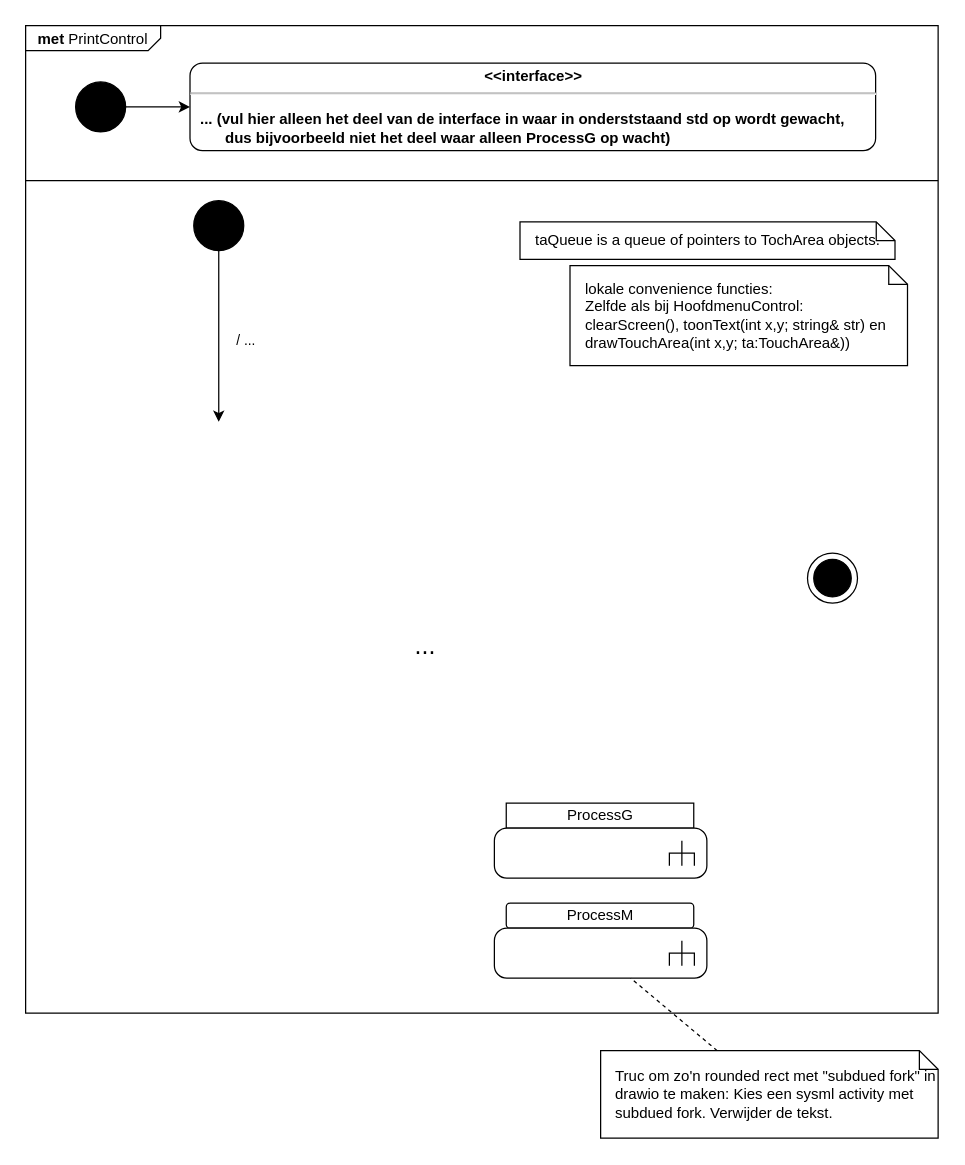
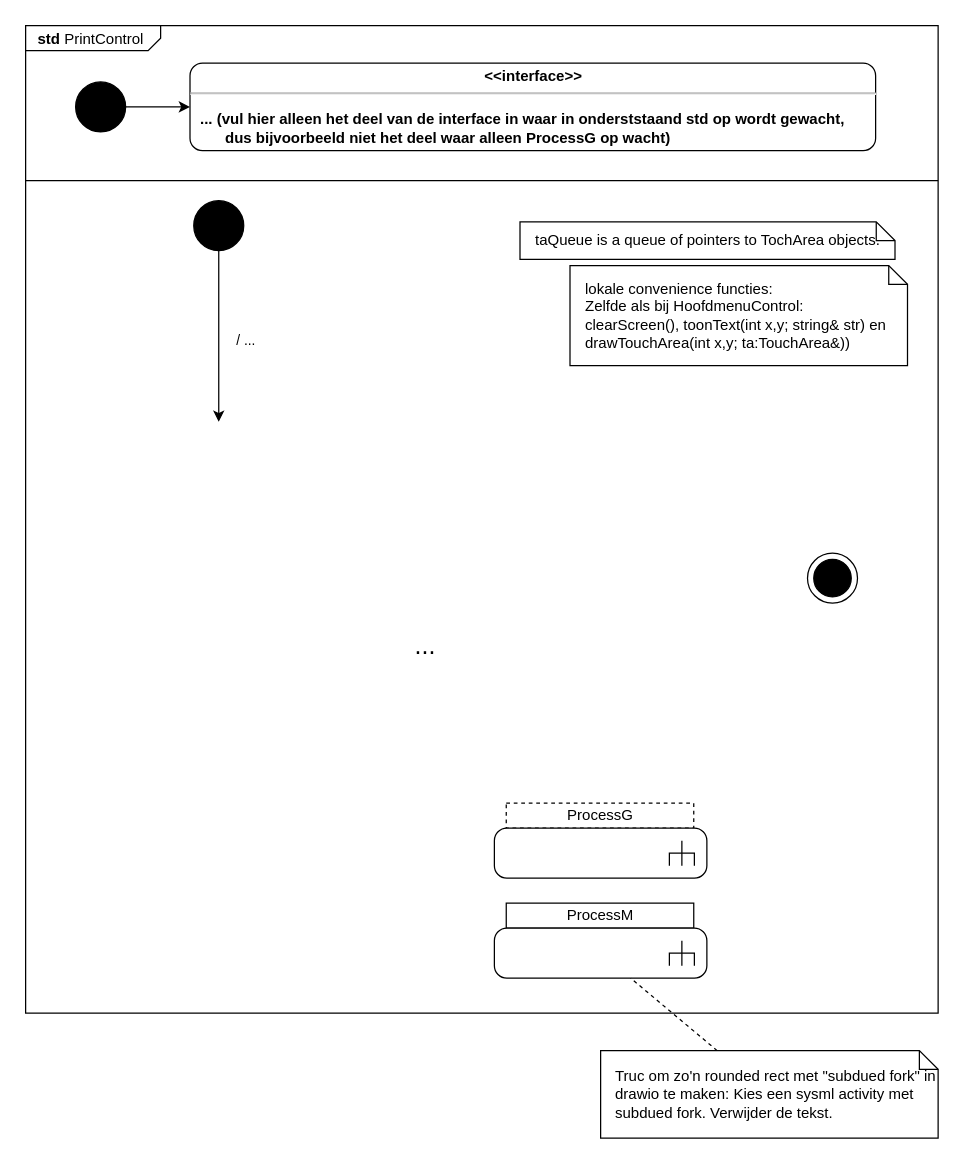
(87, 26) -> (87, 26)
(600, 816) -> (600, 816)
(600, 916) -> (600, 916)
